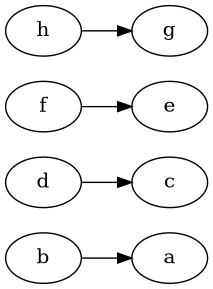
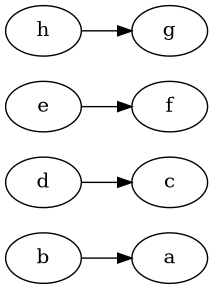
(100, 107) -> (100, 107)
